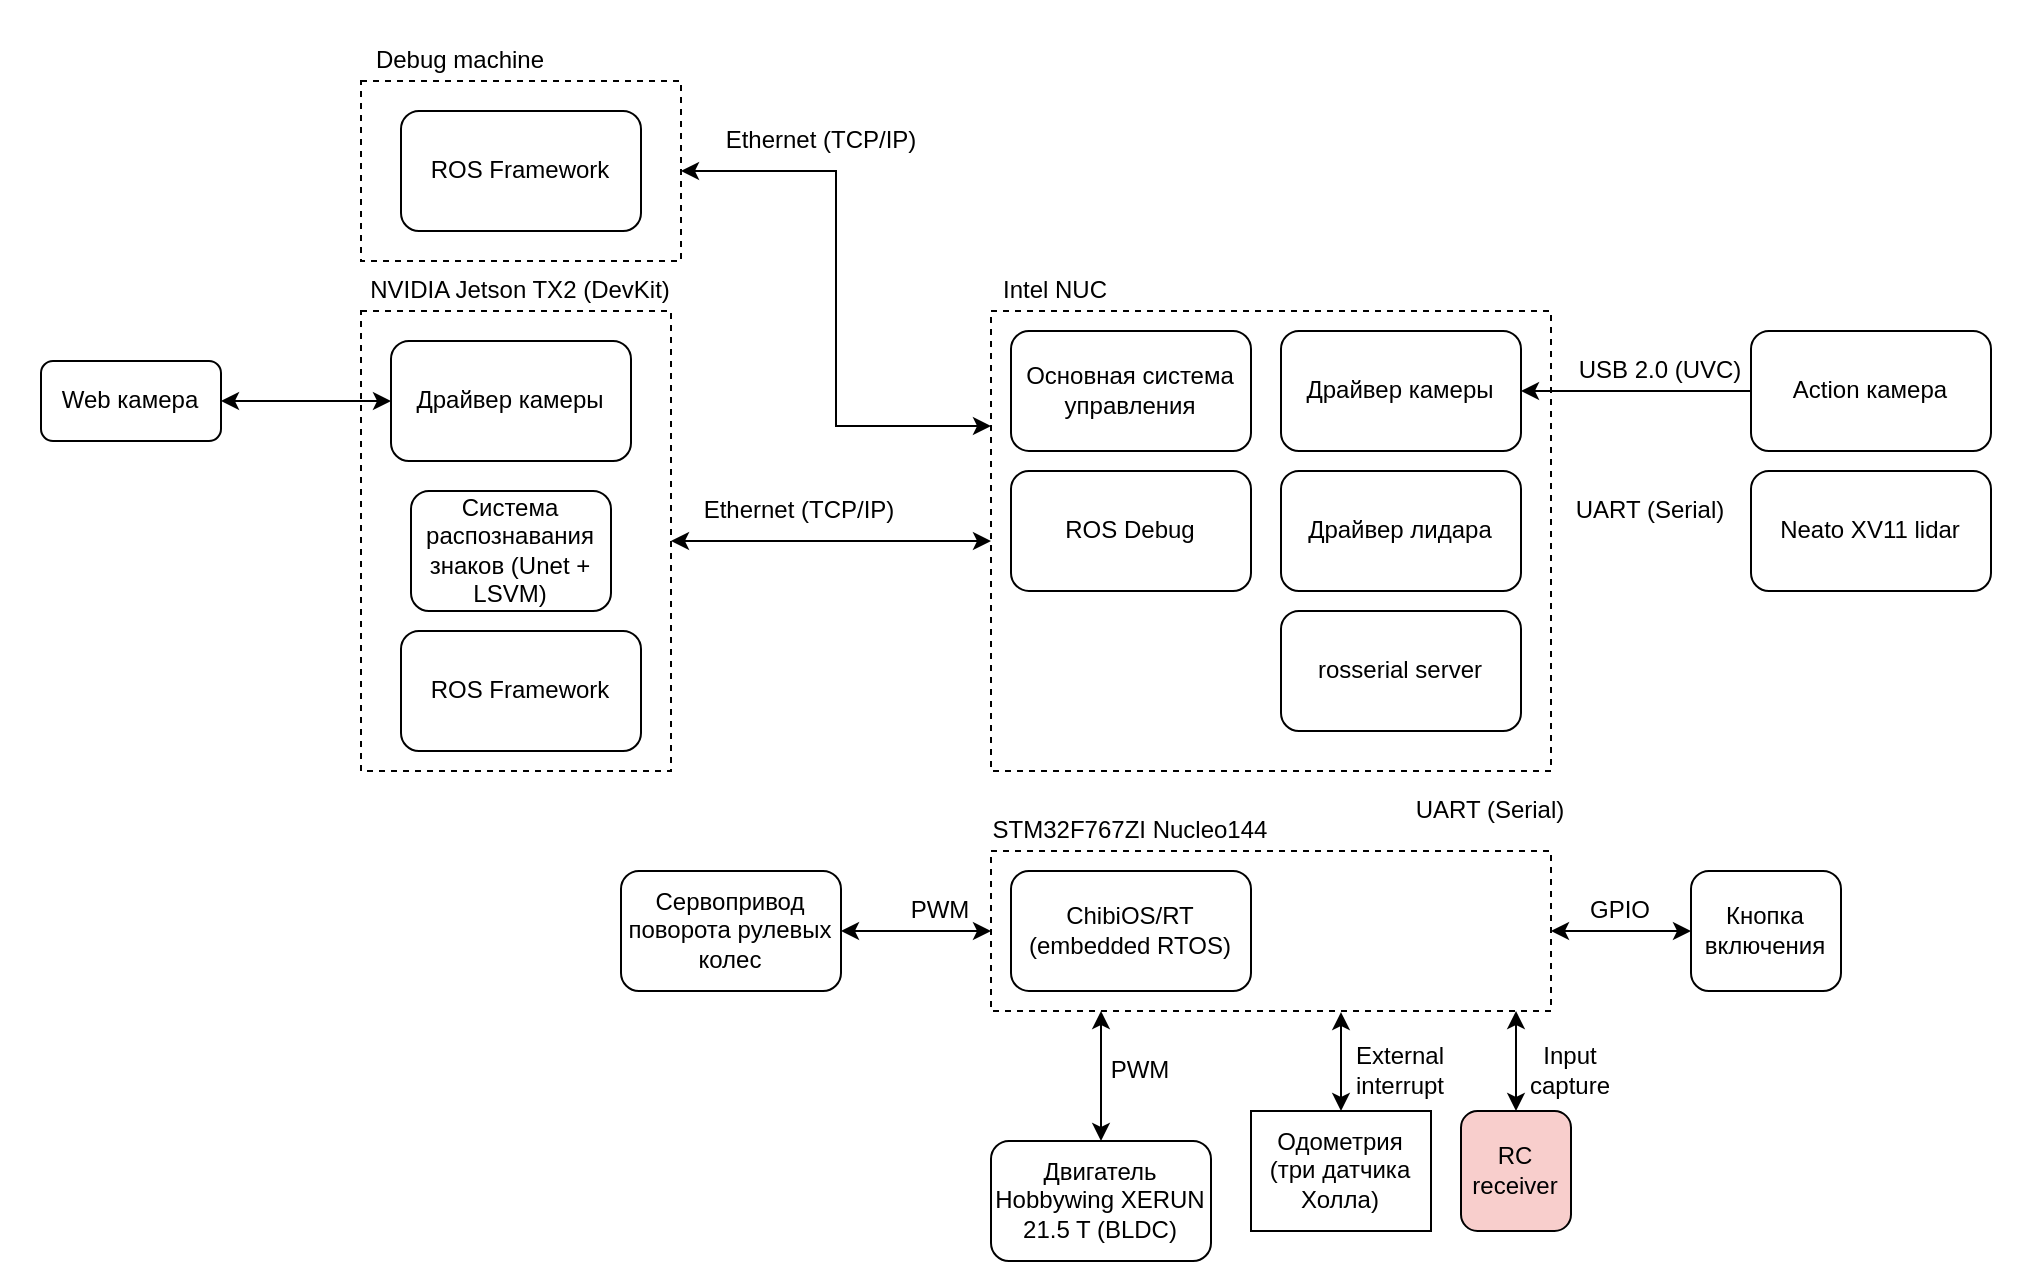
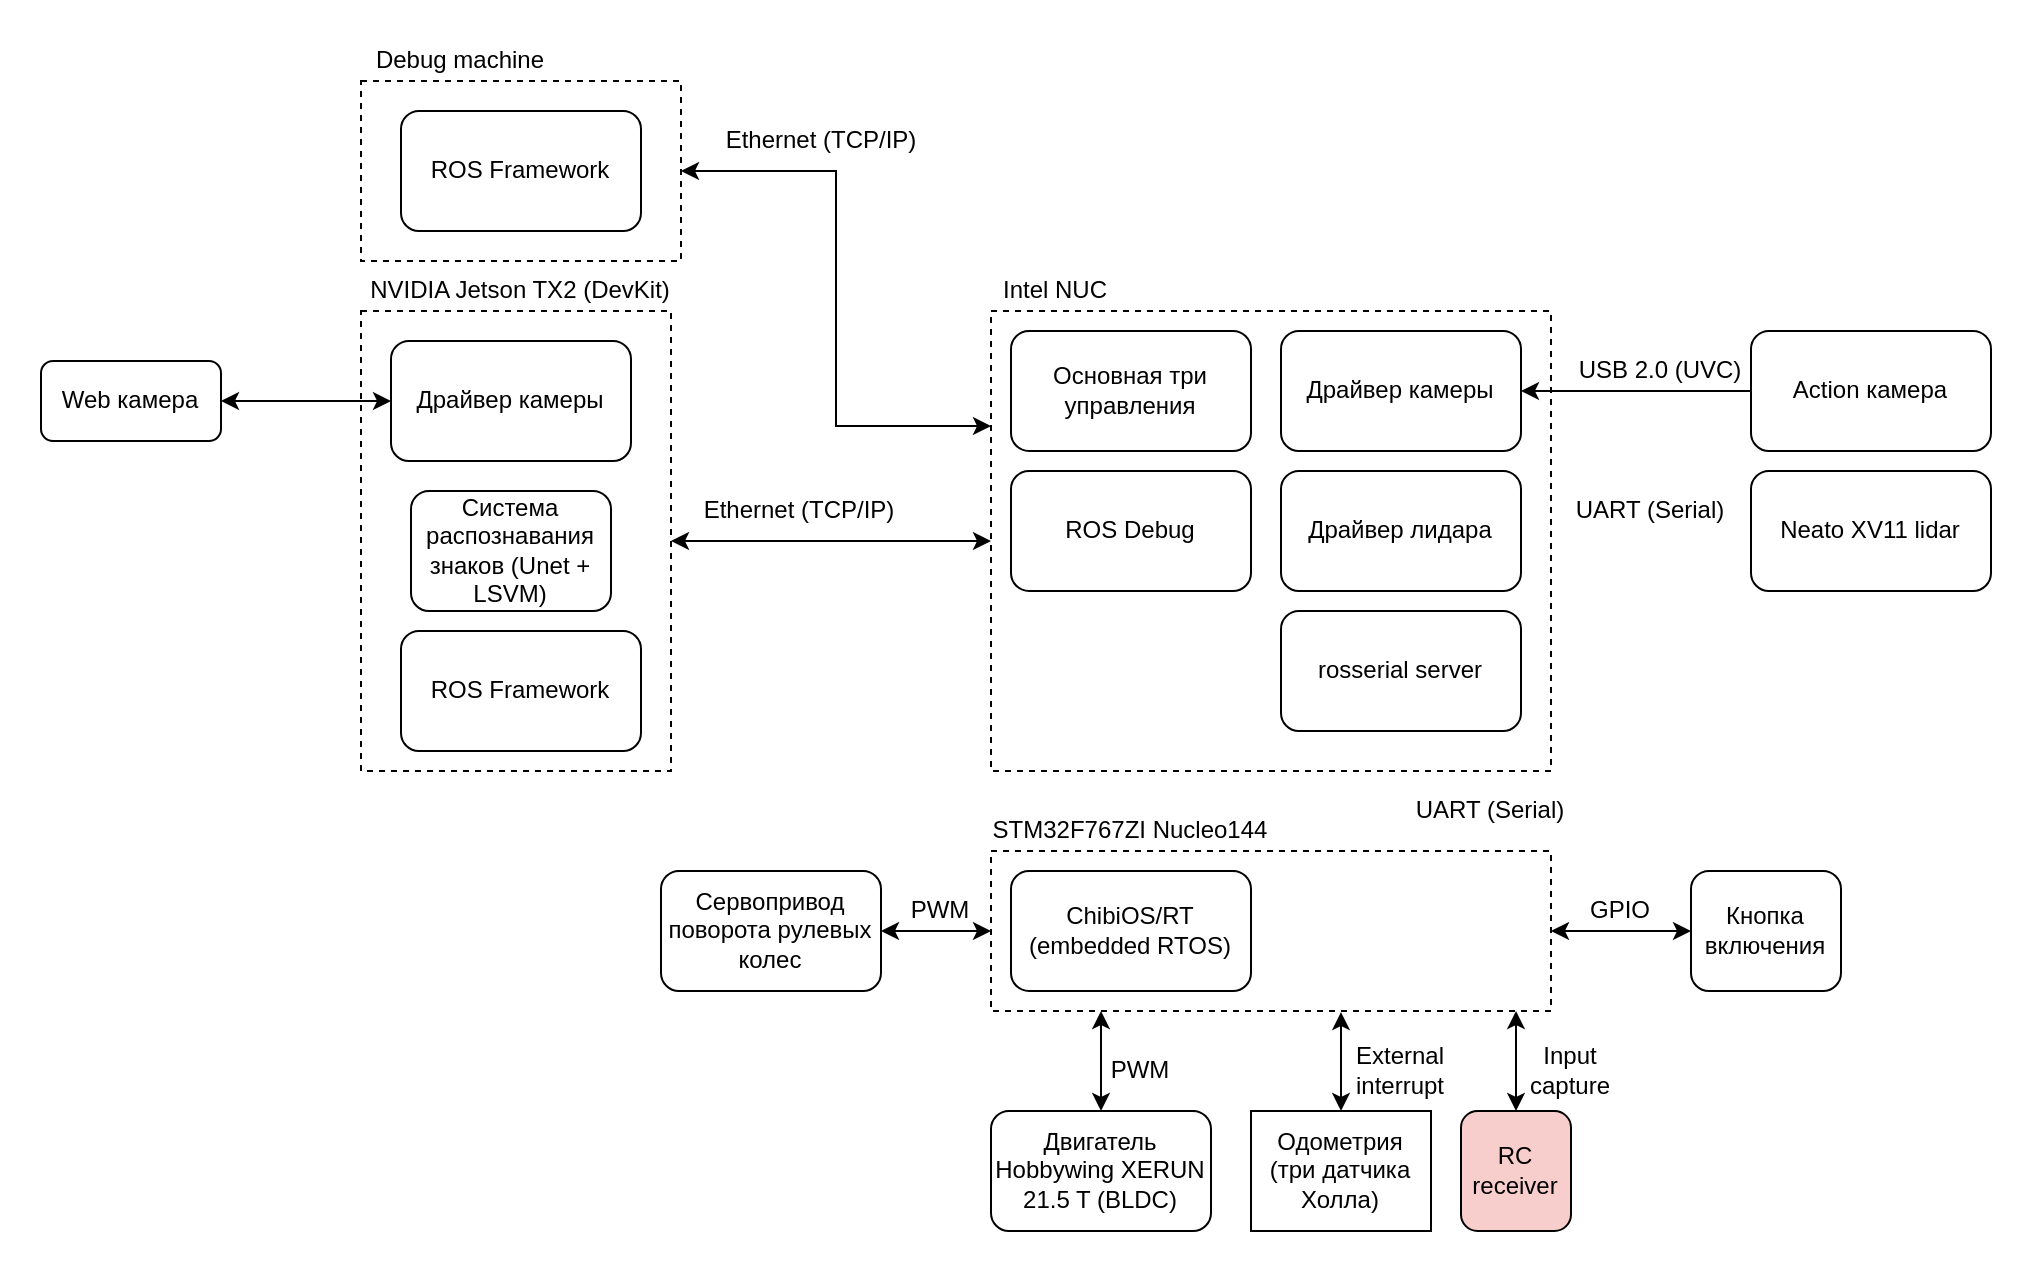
(1131, 391) -> (1131, 391)
(731, 931) -> (771, 931)
(1101, 1201) -> (1101, 1171)
